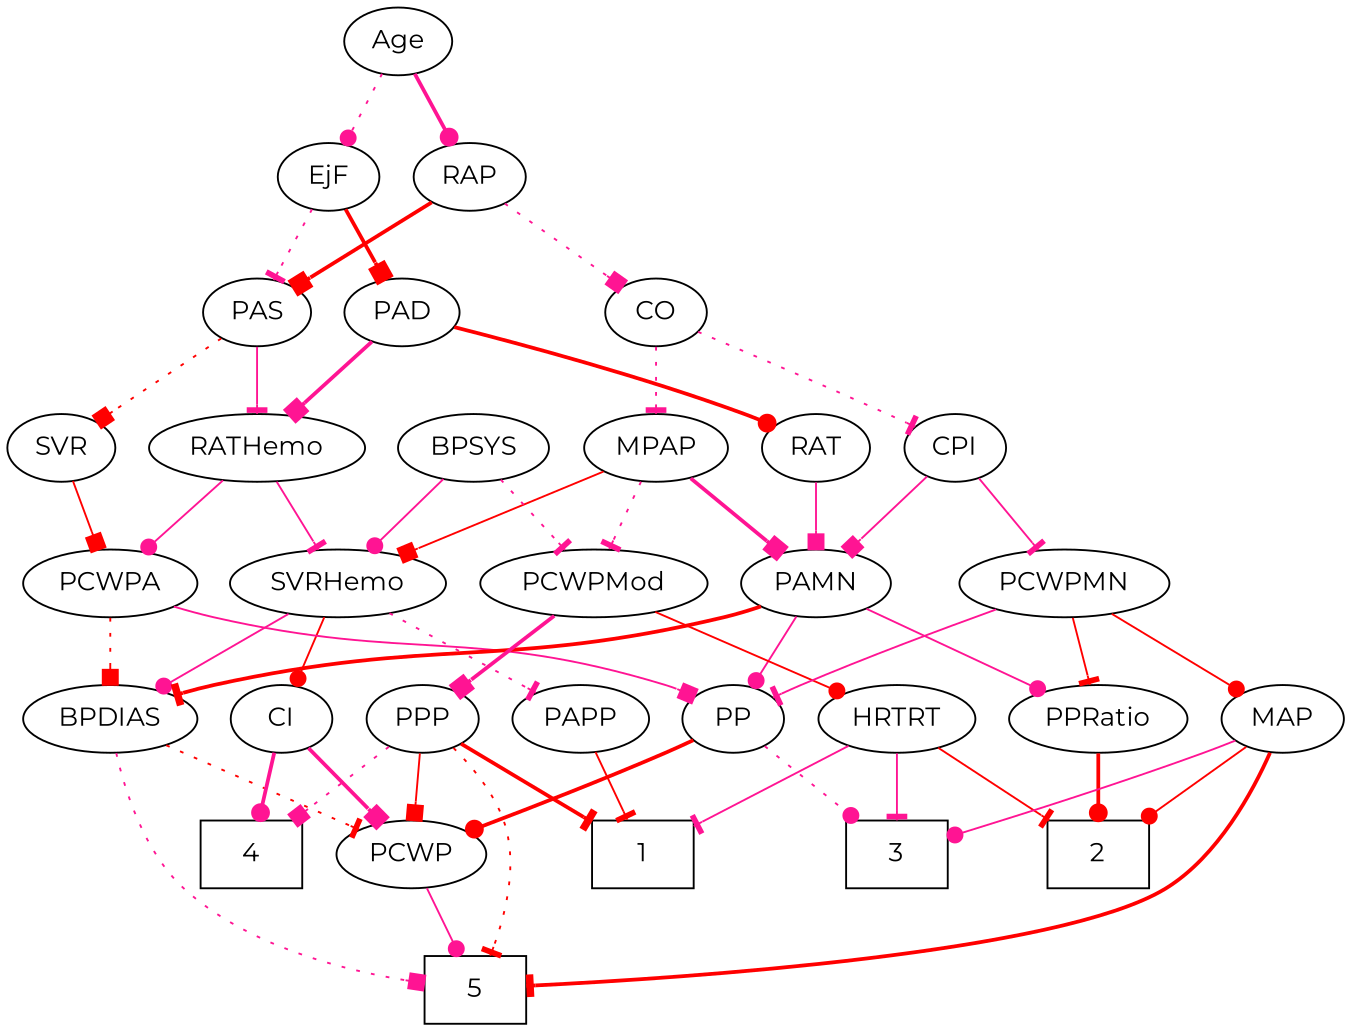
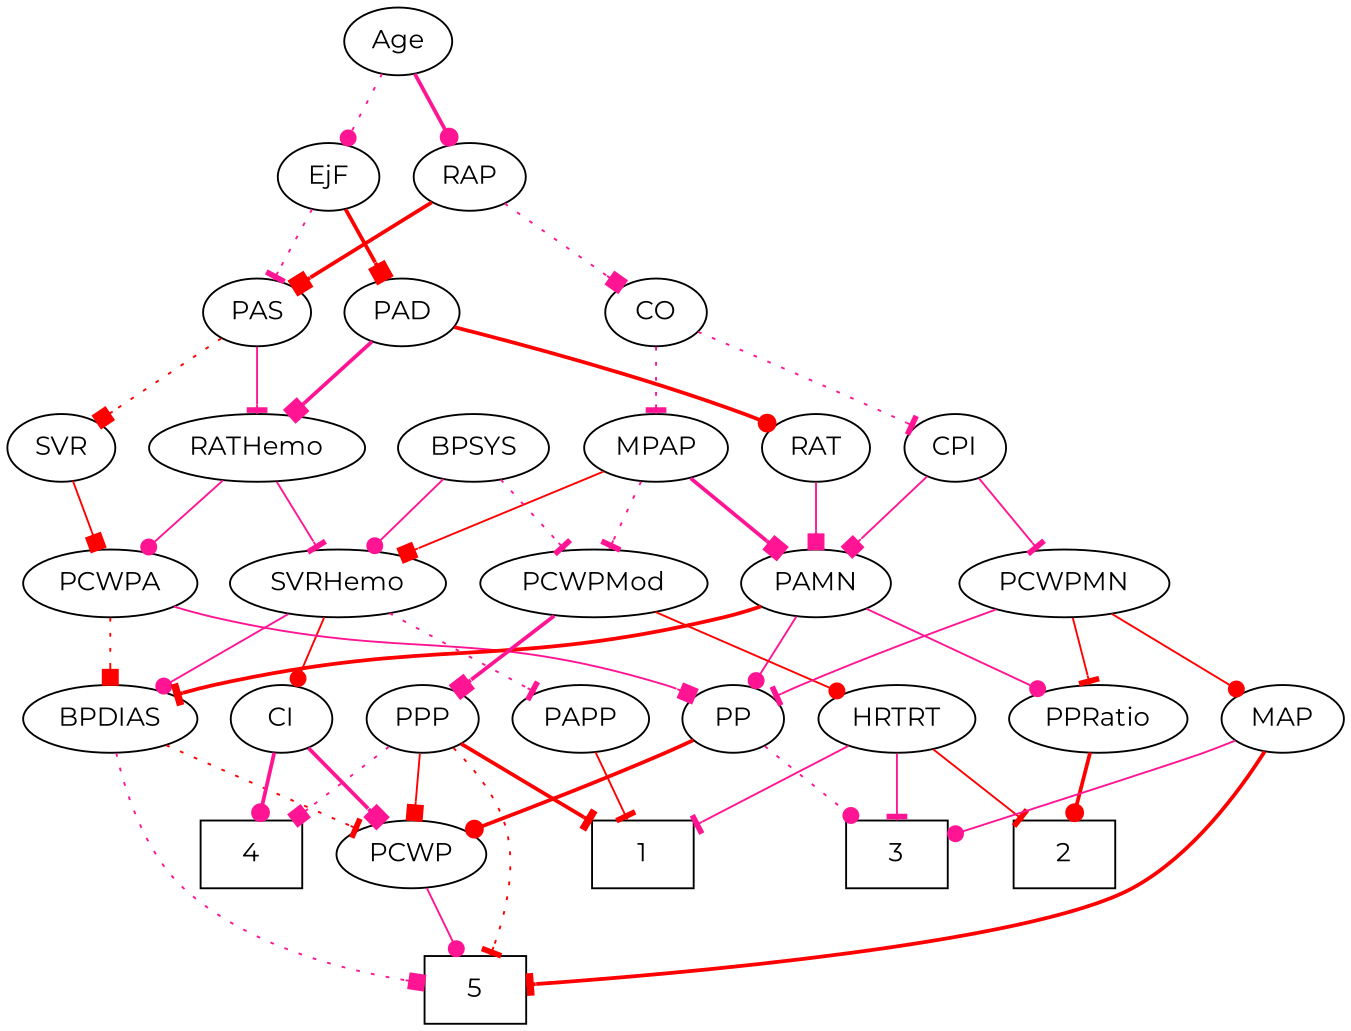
(1201, 779) -> none
